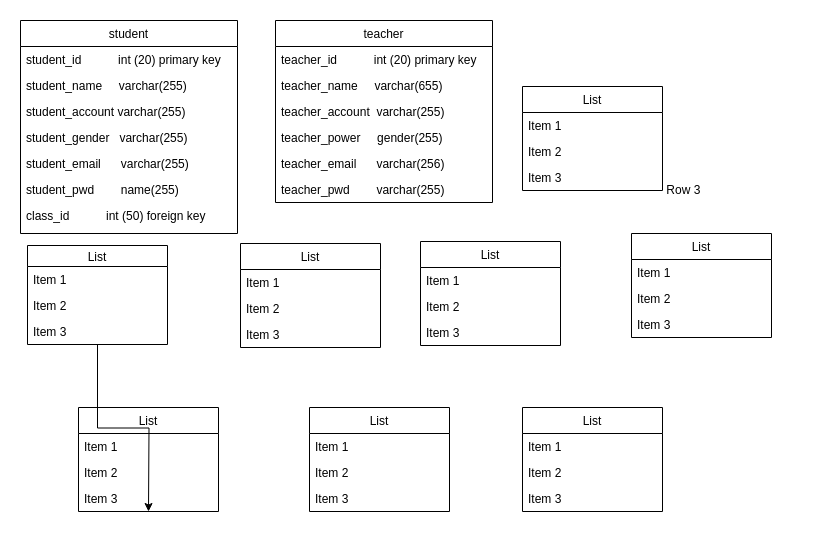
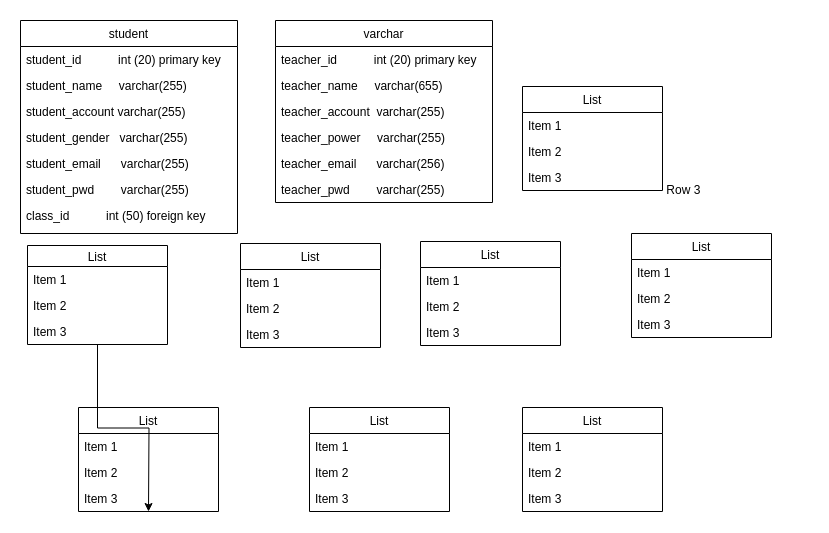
(384, 34) -> (384, 34)
(375, 138) -> (379, 138)
(114, 190) -> (124, 190)
